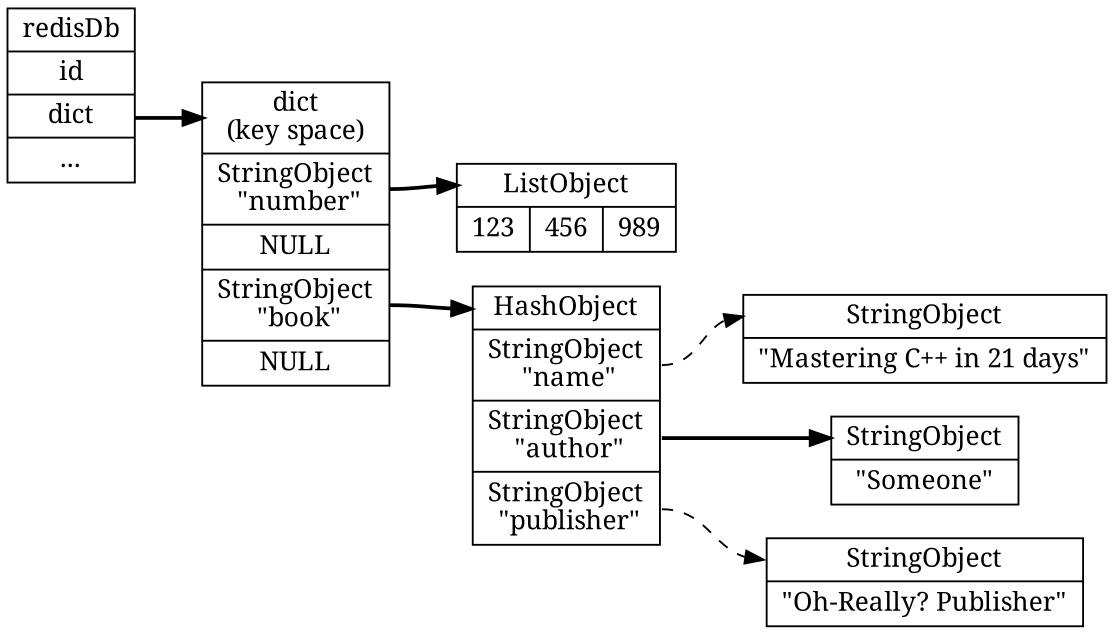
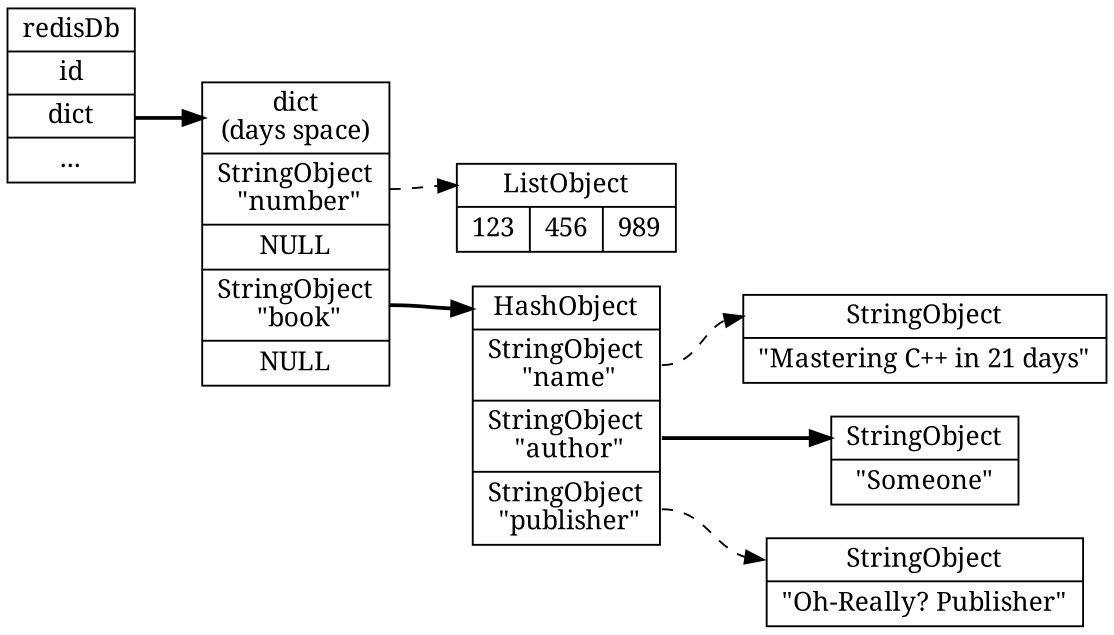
(296, 131) -> (296, 131)
(414, 188) -> (414, 188)
